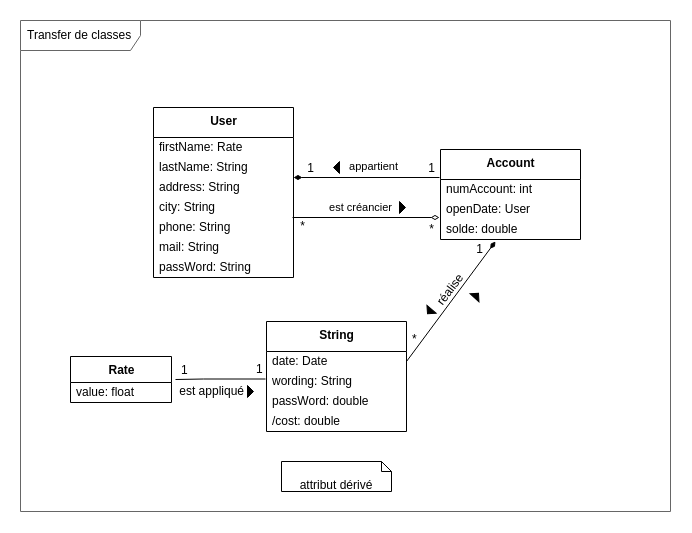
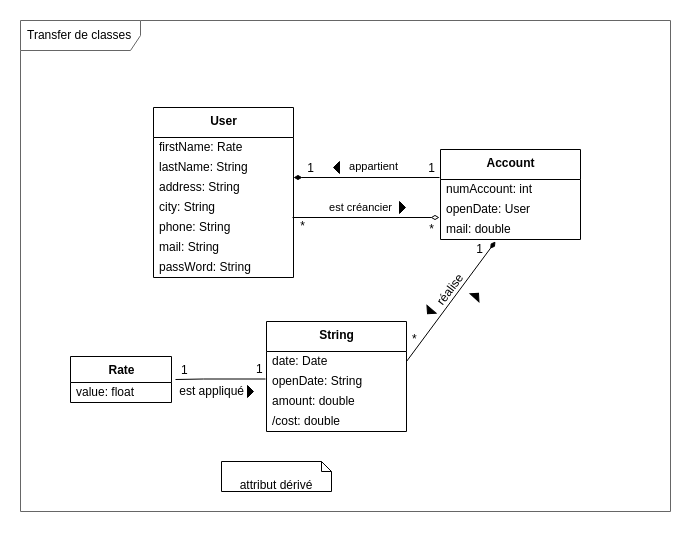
(484, 230) -> (479, 230)
(317, 382) -> (322, 382)
(322, 402) -> (315, 402)
(337, 477) -> (277, 477)
